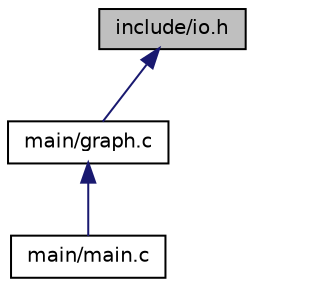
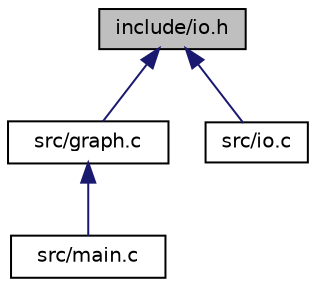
(88, 142) -> (88, 142)
none -> (257, 142)
(88, 257) -> (88, 257)
